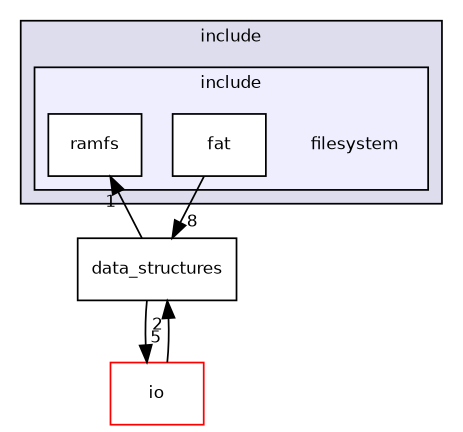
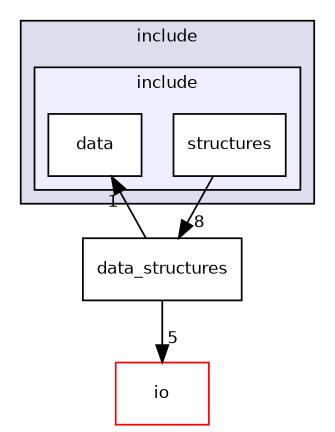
(95, 145) -> (95, 145)
(219, 145) -> (230, 145)
(356, 145) -> none
(169, 340) -> none
